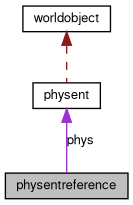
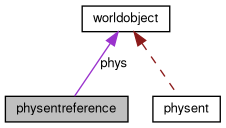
(67, 148) -> (92, 70)
